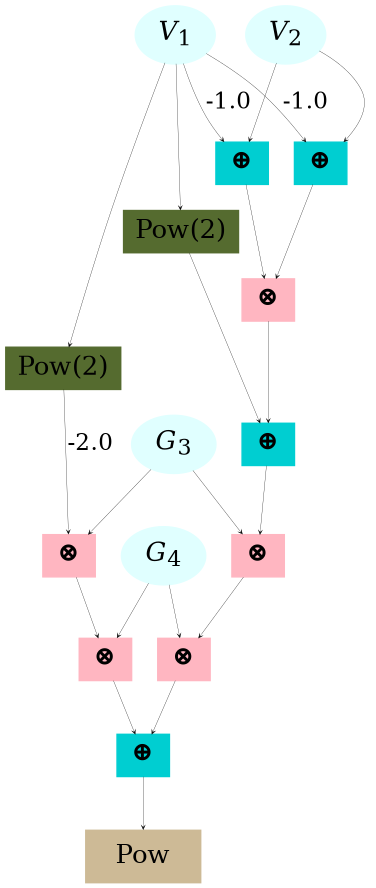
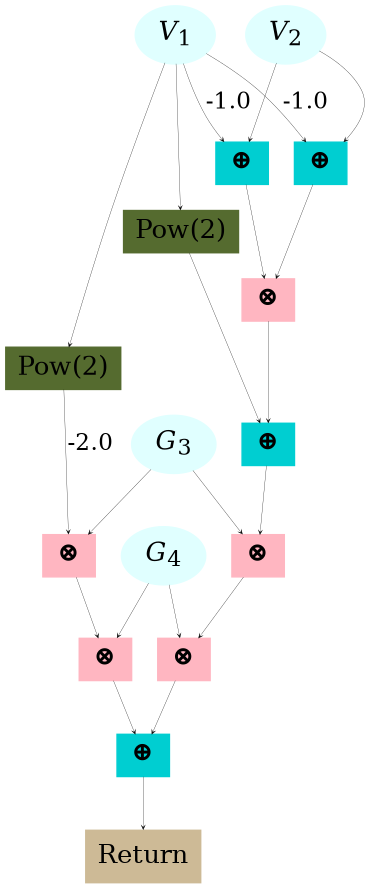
(143, 856) -> (143, 856)
